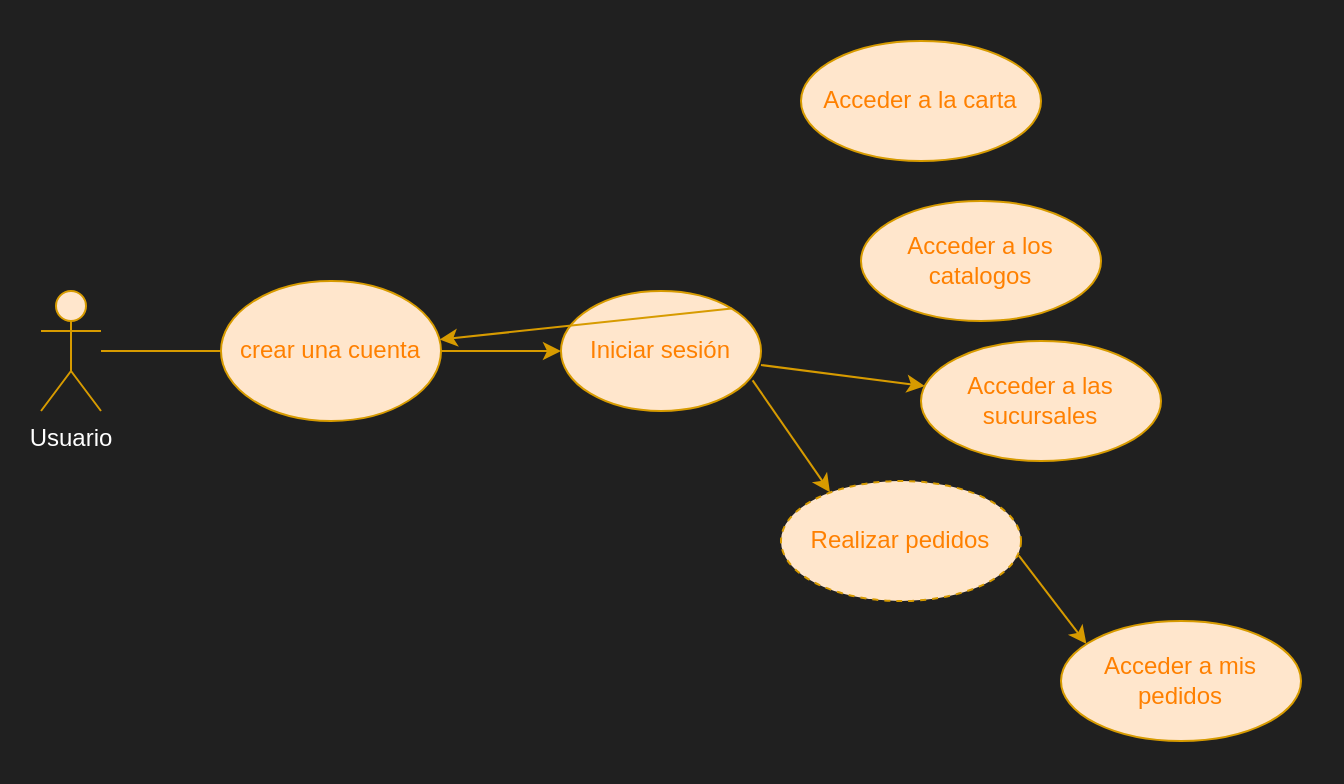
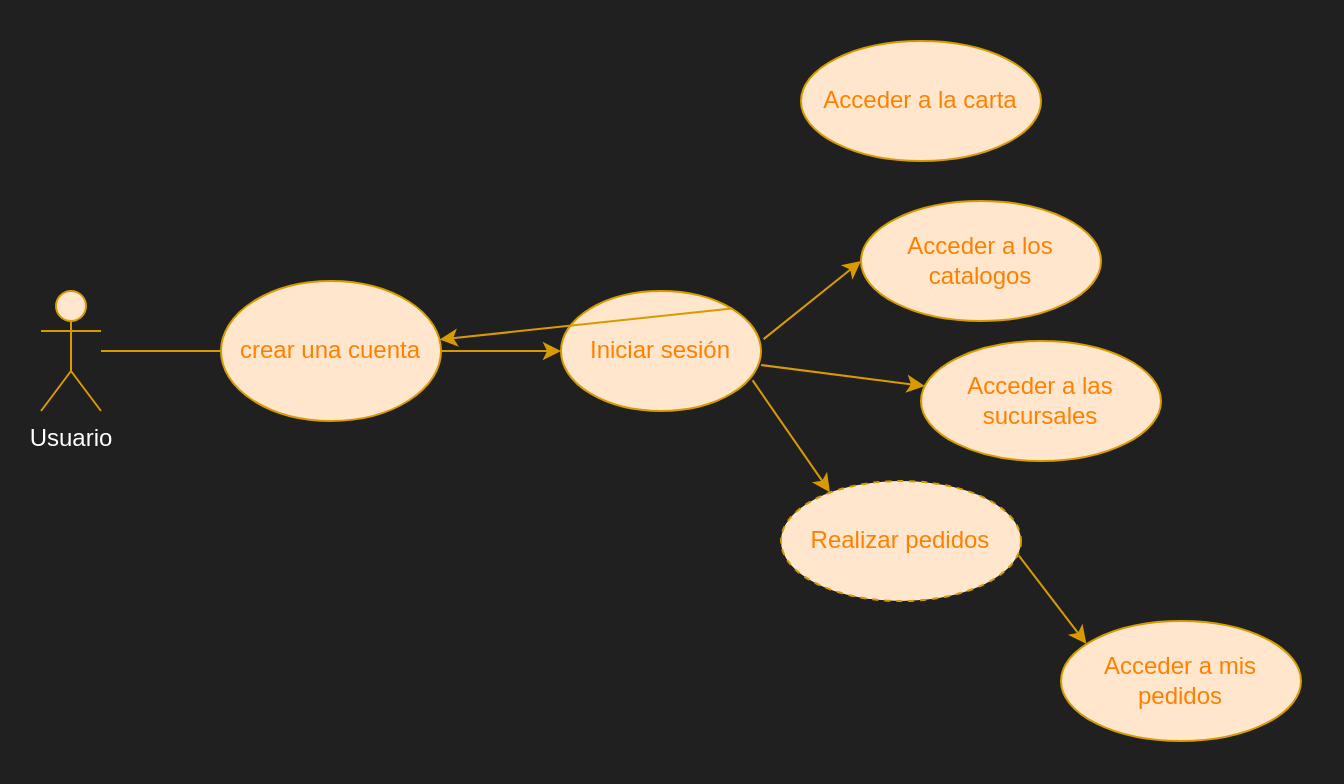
none -> (807, 304)
